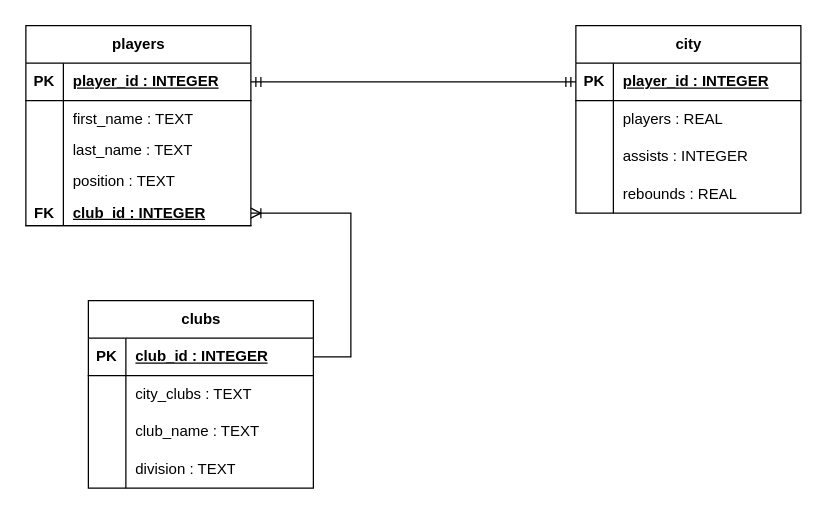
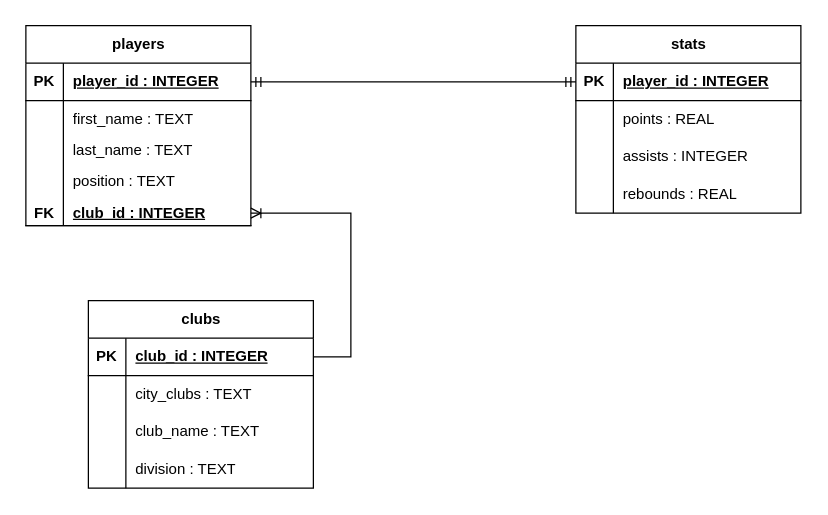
(689, 44) -> (689, 44)
(674, 119) -> (670, 119)
